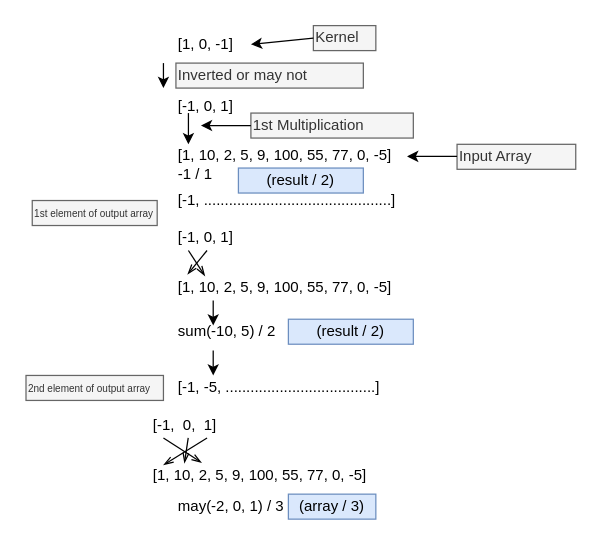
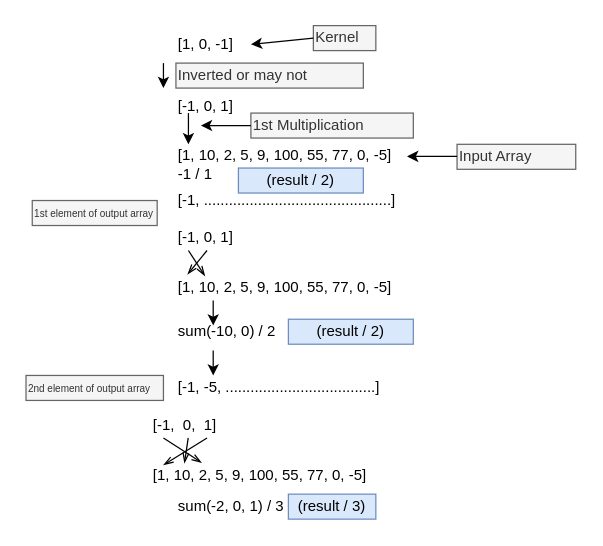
(233, 332) -> (233, 332)
(238, 507) -> (238, 507)
(332, 507) -> (332, 507)
